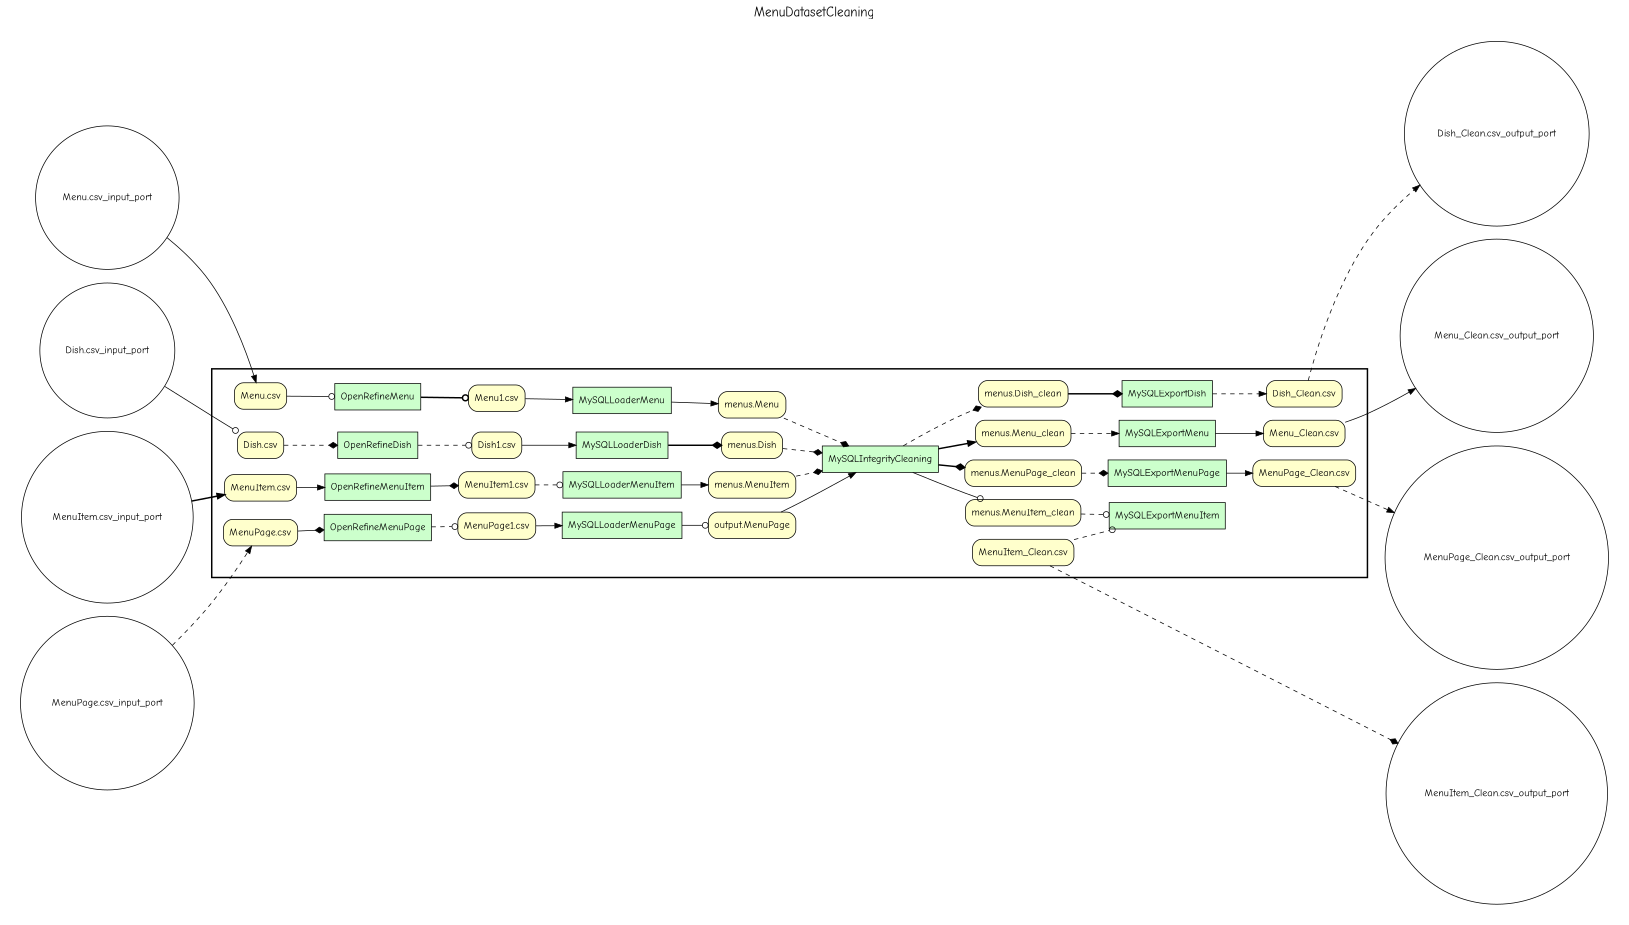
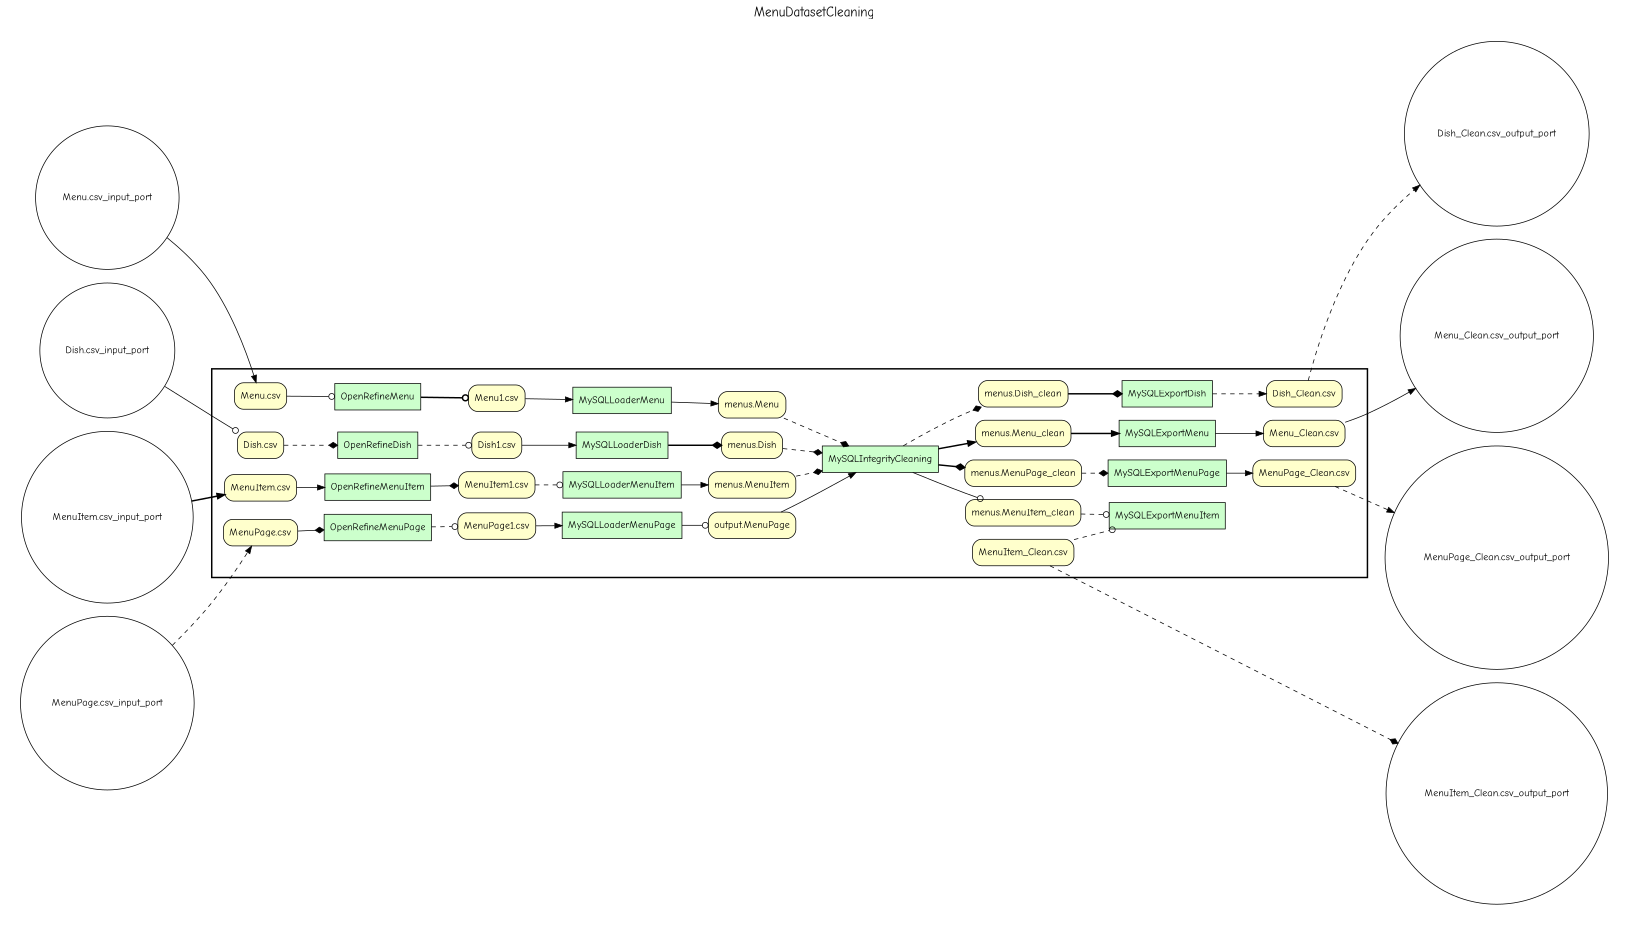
(1091, 433) -> (1091, 433)
